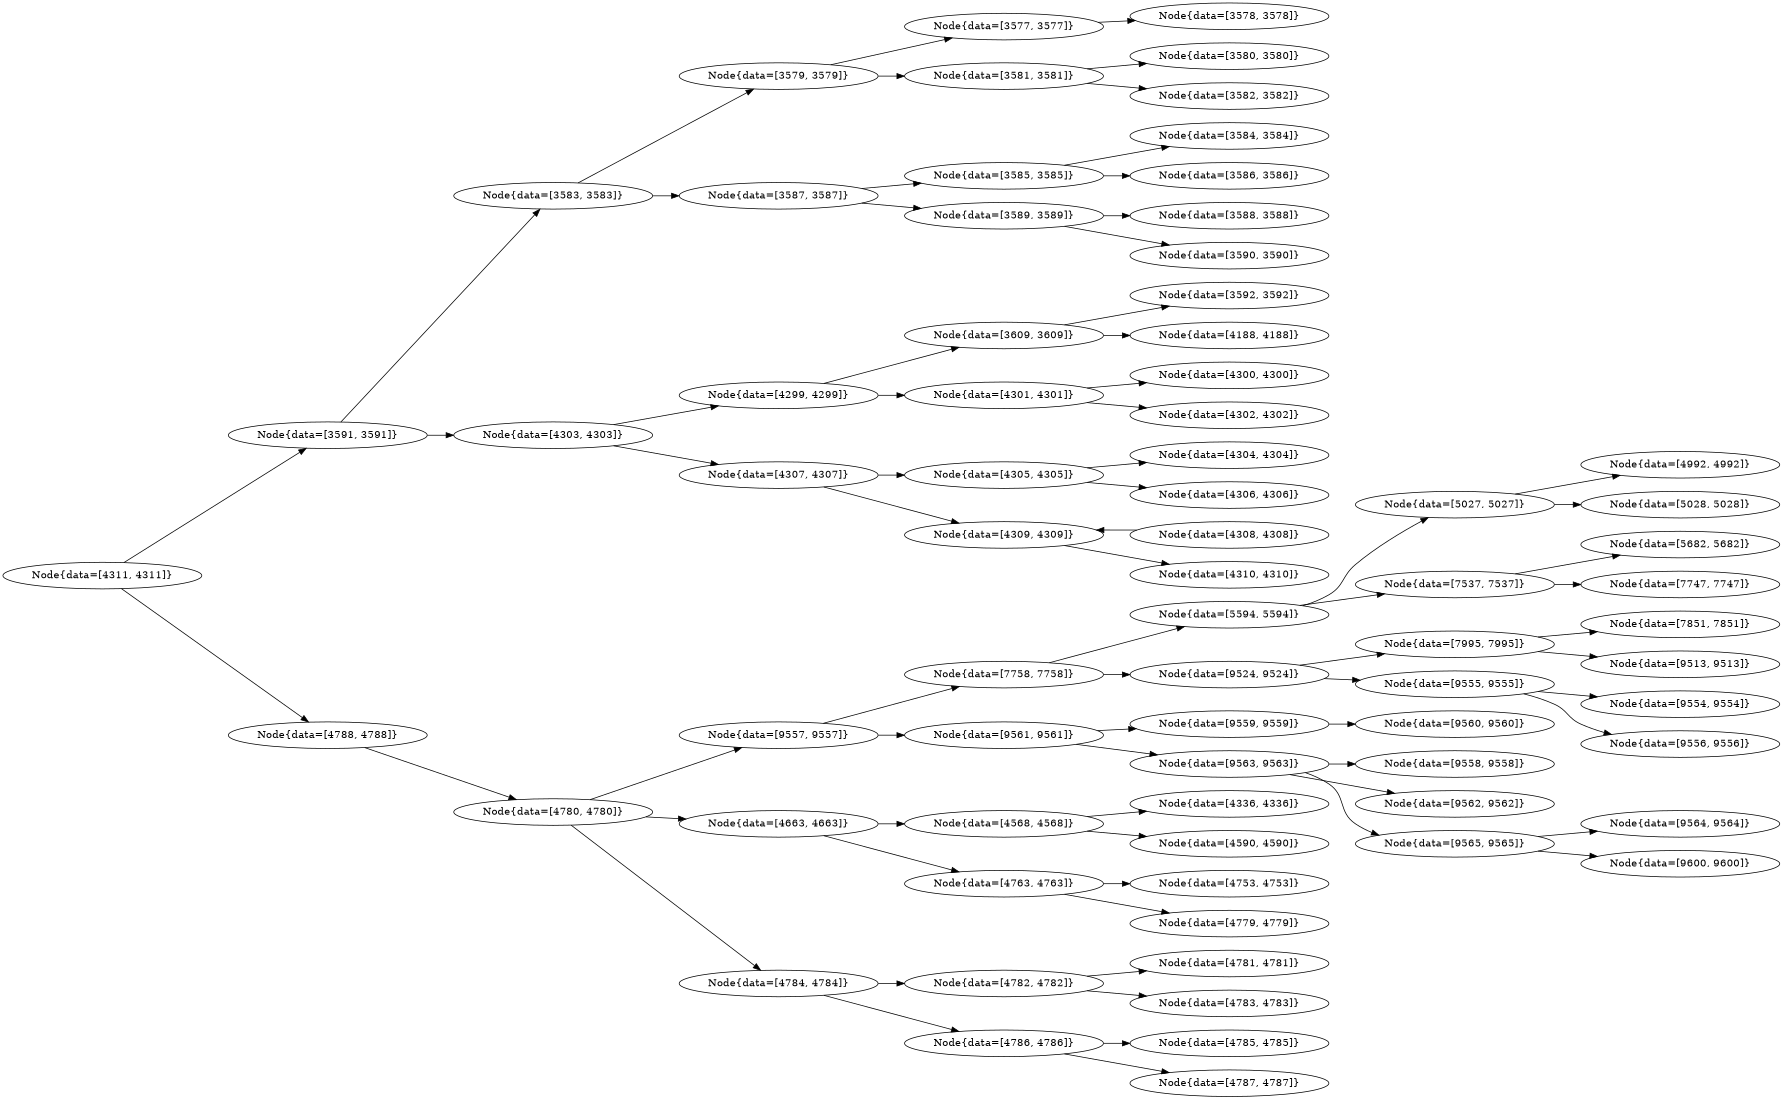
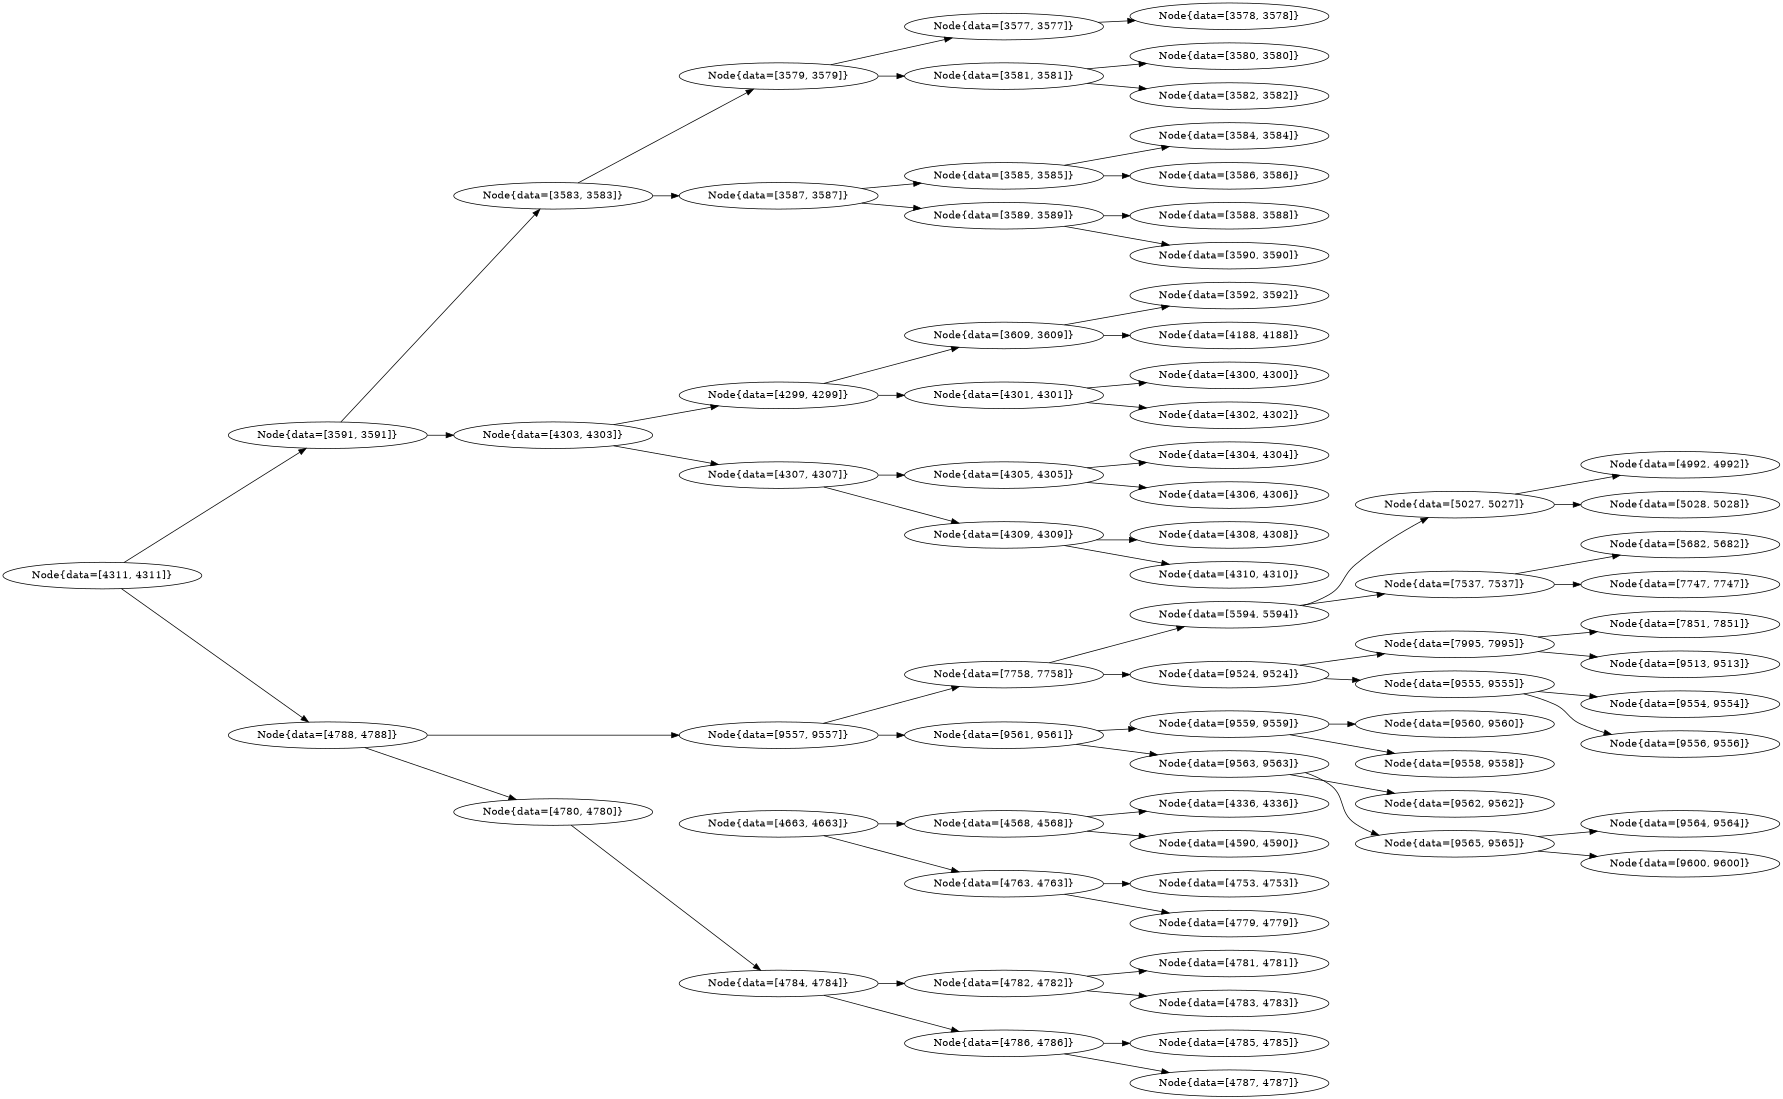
(1120, 530) -> (1113, 540)
(1338, 764) -> (1339, 743)
(662, 775) -> (549, 735)
(662, 818) -> none
